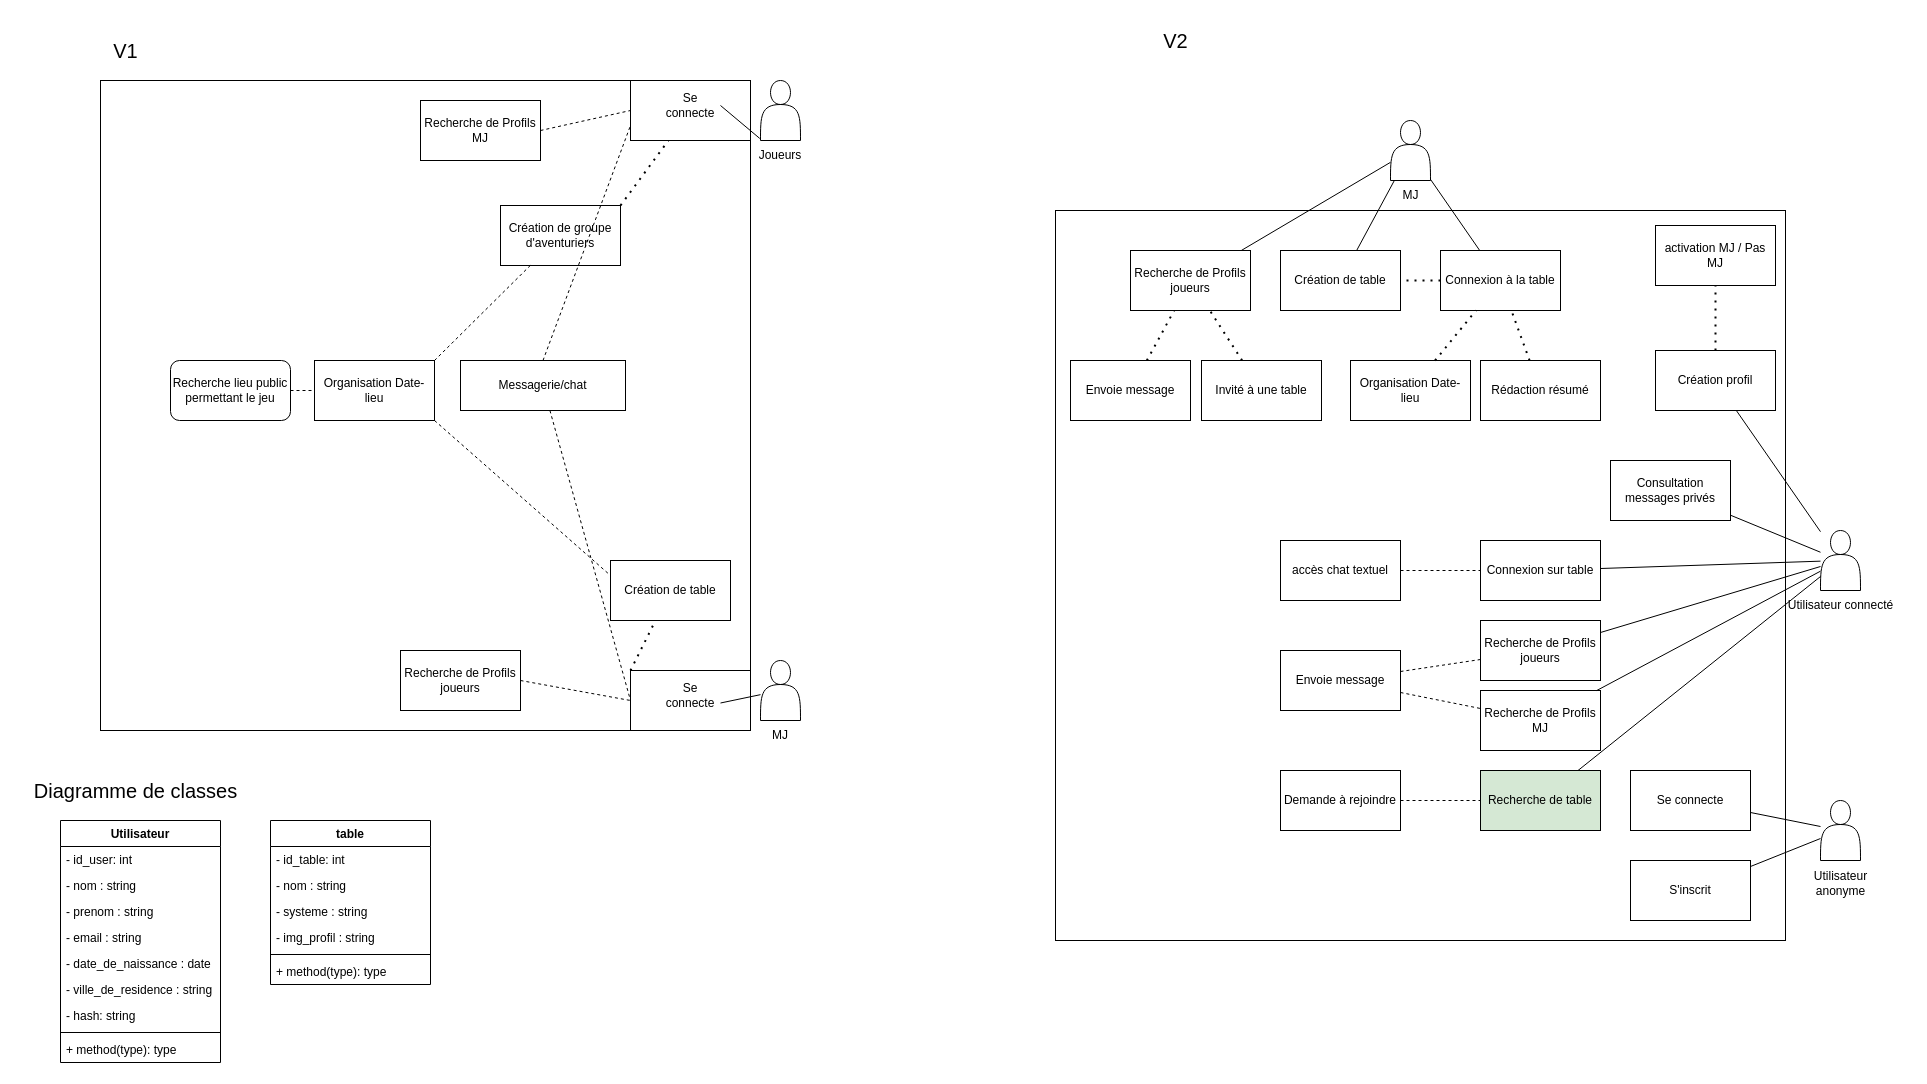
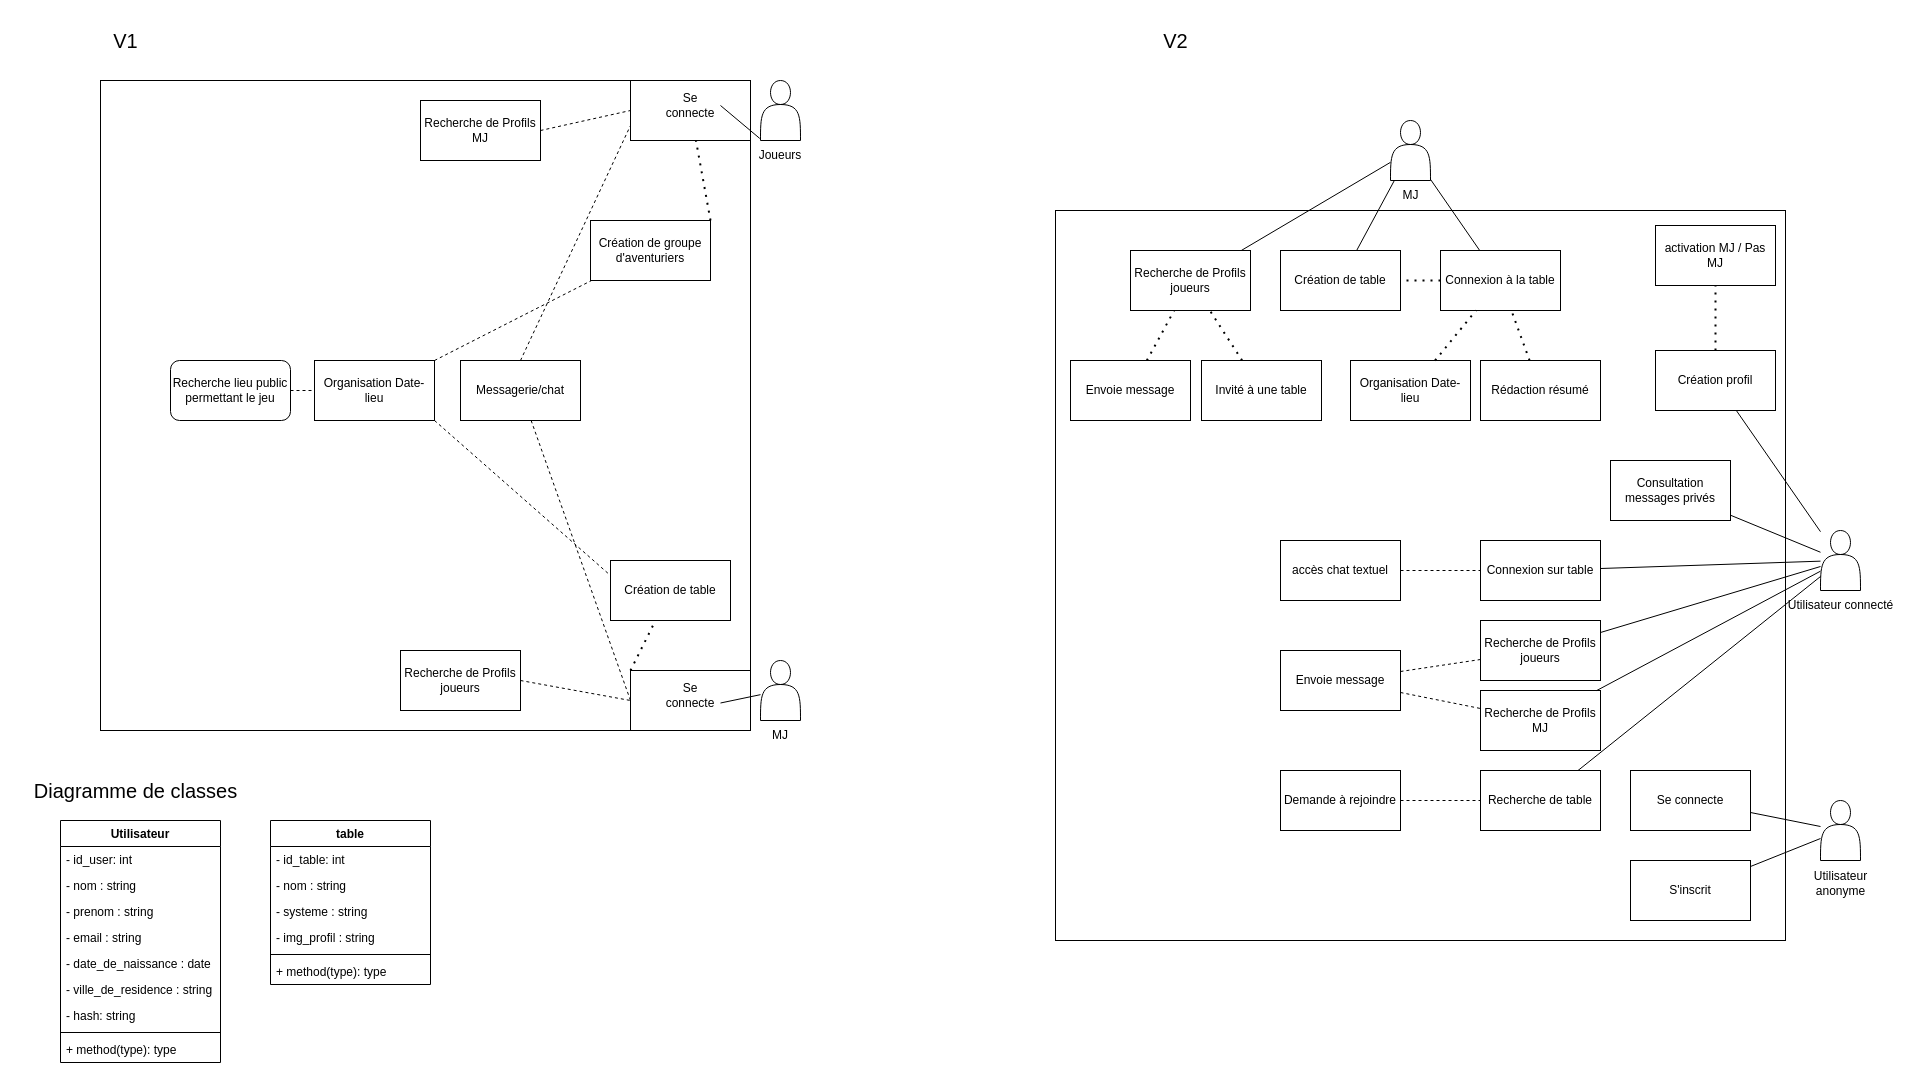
(126, 51) -> (126, 41)
(561, 236) -> (651, 251)
(543, 386) -> (521, 391)
(1541, 801) -> (1541, 801)
